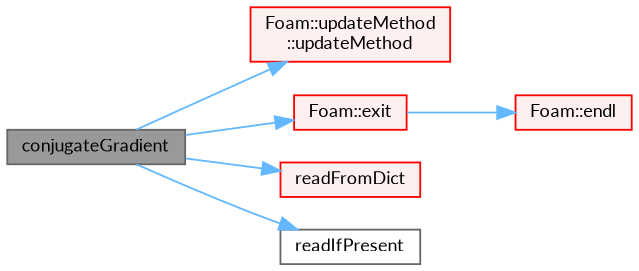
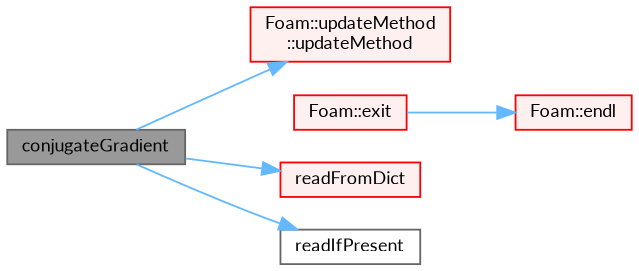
(230, 129) -> none
